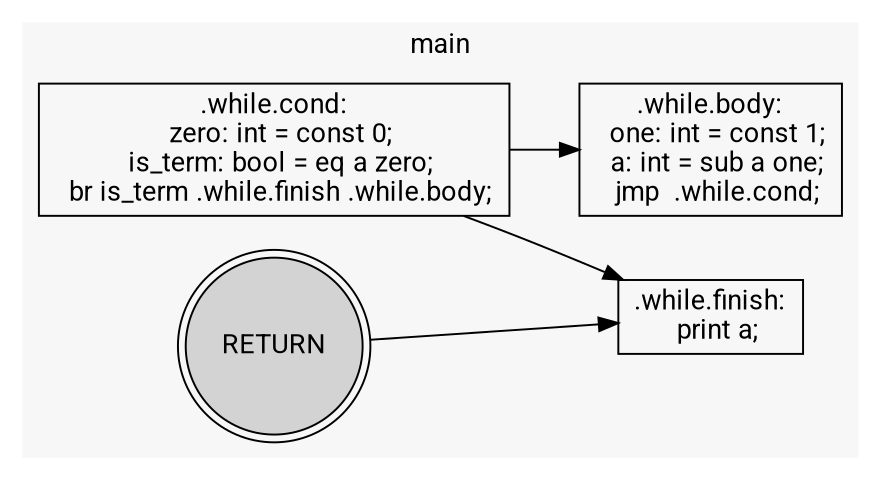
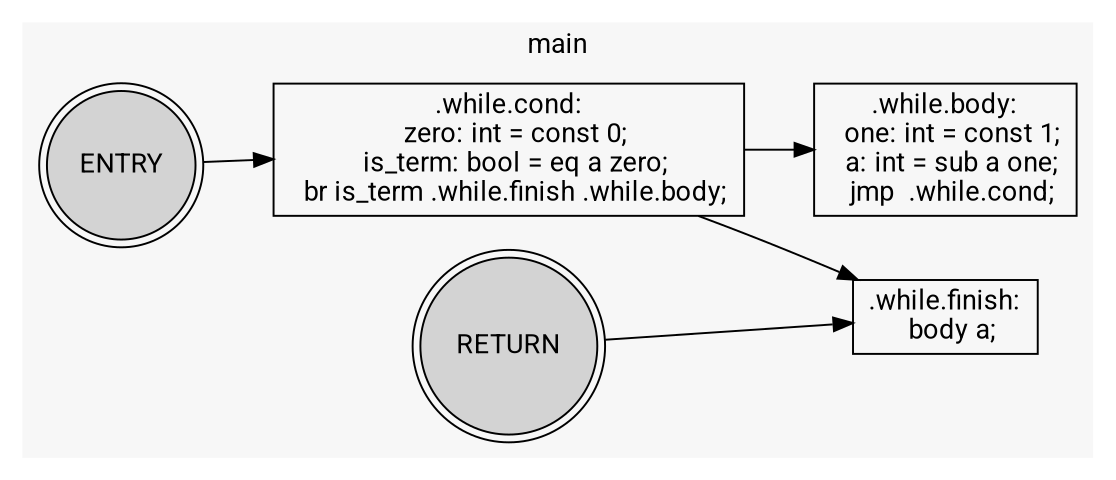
none -> (121, 165)
(711, 317) -> (945, 317)
